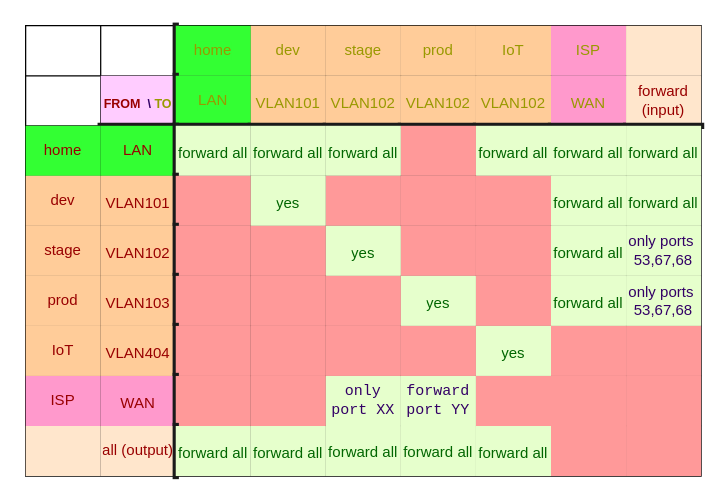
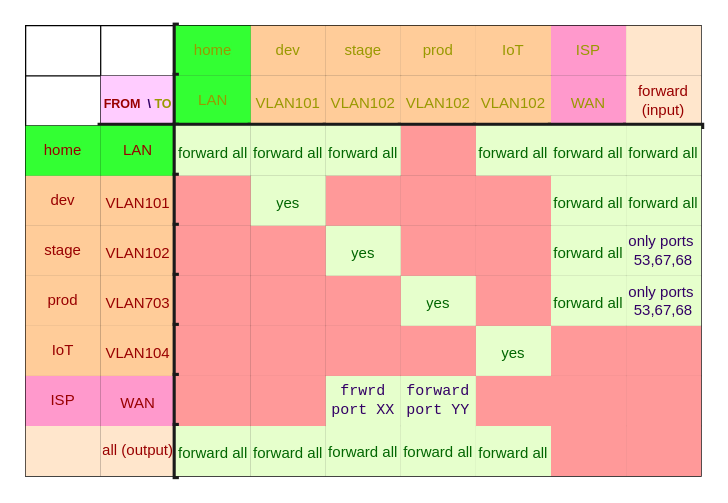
(138, 301) -> (138, 301)
(138, 351) -> (138, 351)
(363, 401) -> (363, 401)
